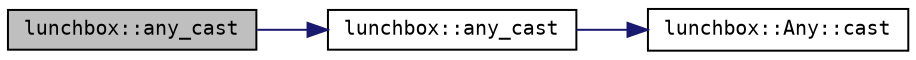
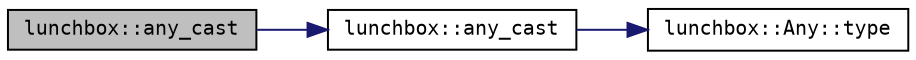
(778, 30) -> (778, 30)
